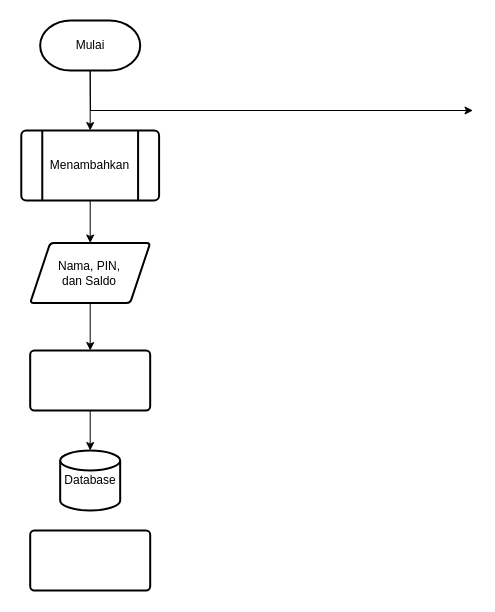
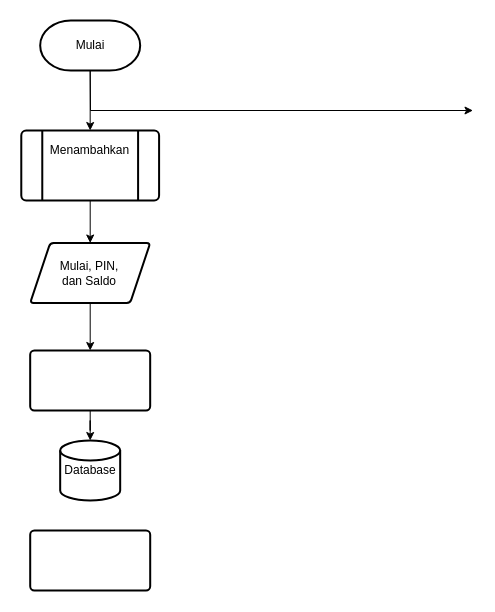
(90, 166) -> (90, 151)
(90, 274) -> (90, 274)
(90, 481) -> (90, 471)
